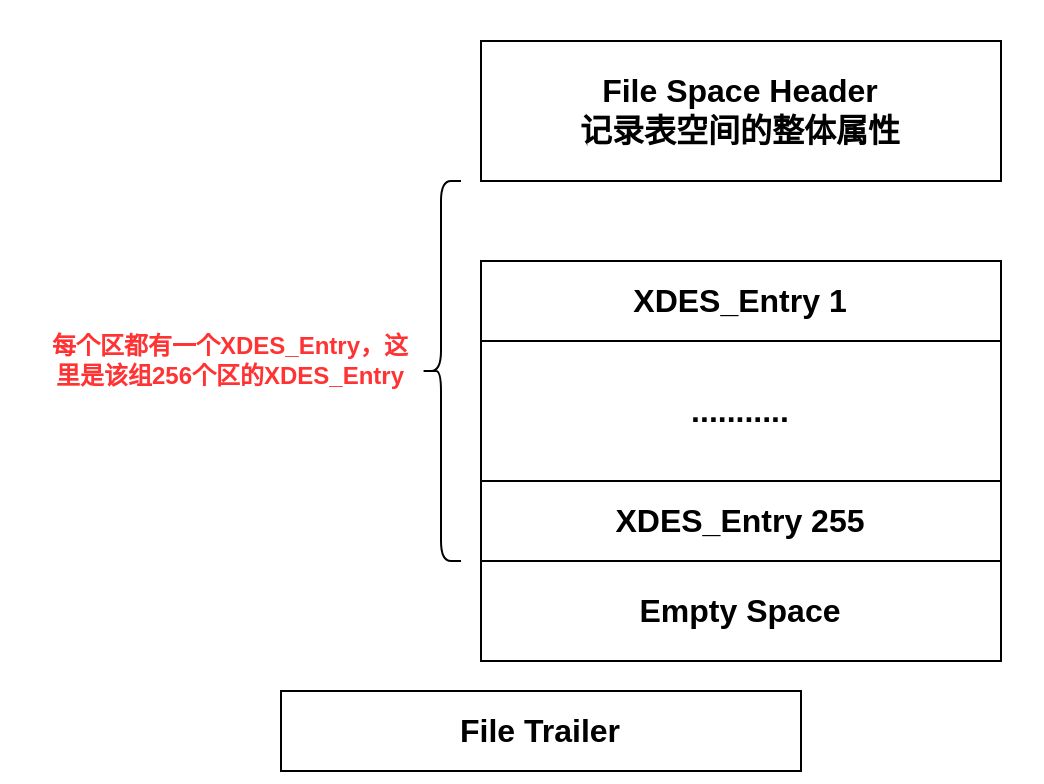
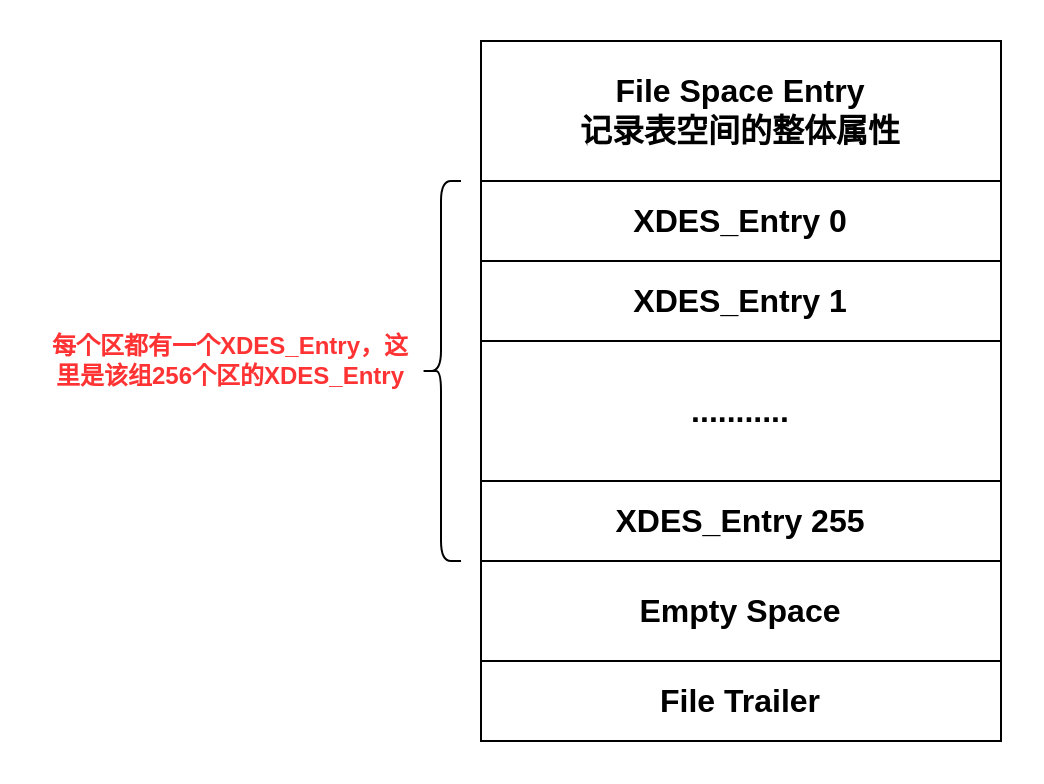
(741, 111) -> (741, 111)
none -> (741, 221)
(541, 731) -> (741, 701)
